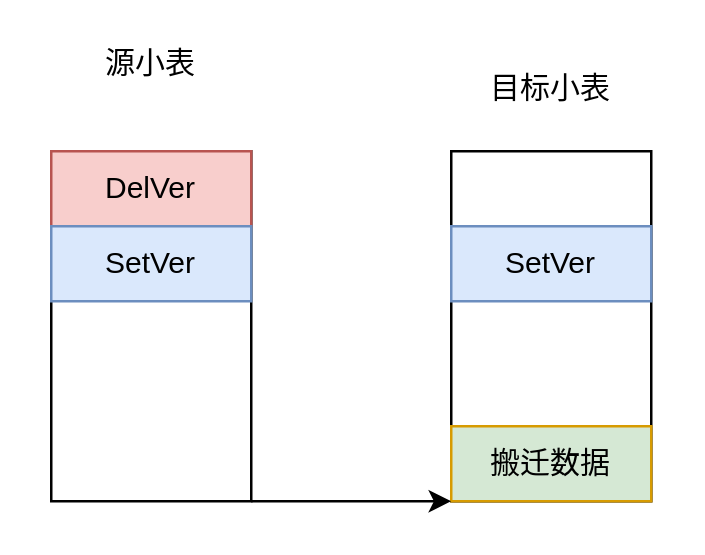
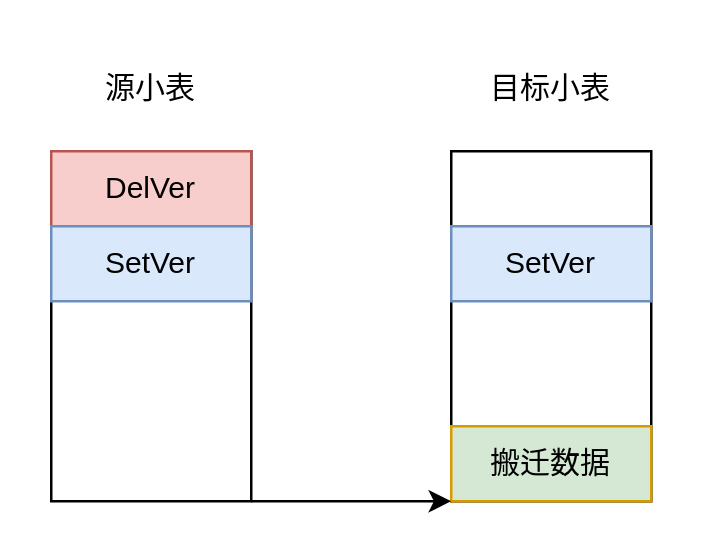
(151, 64) -> (151, 89)
